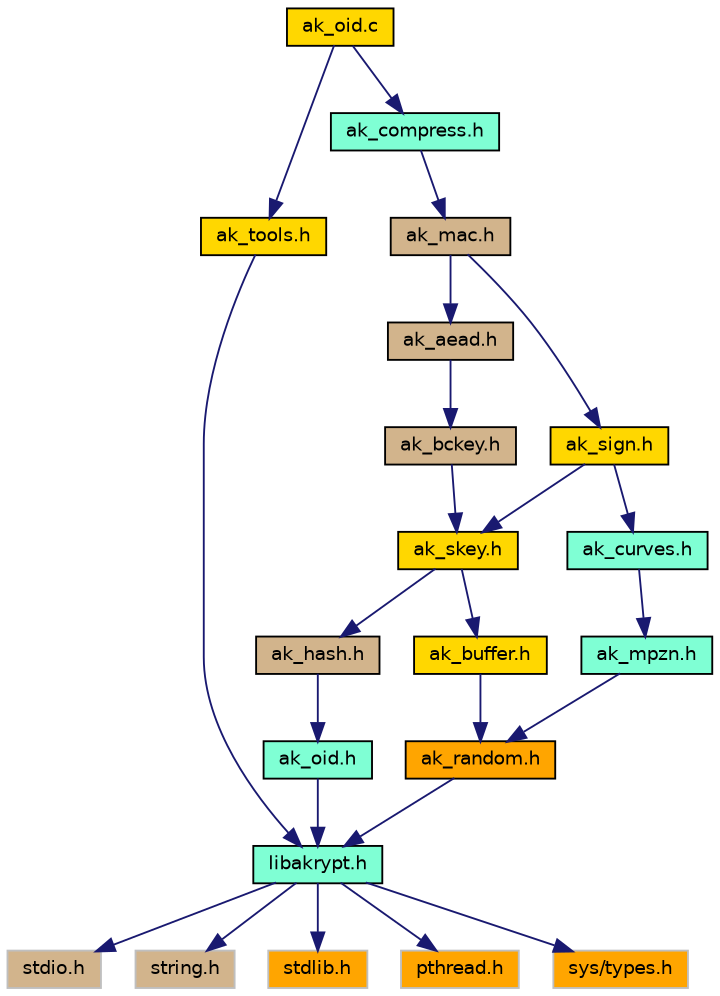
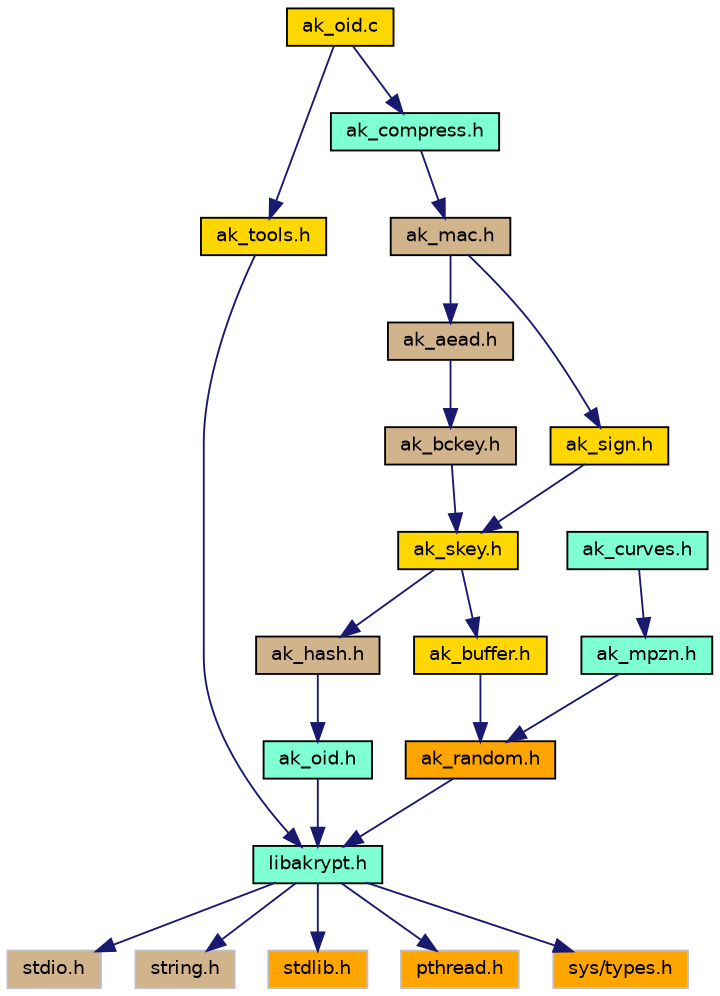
(621, 489) -> none
